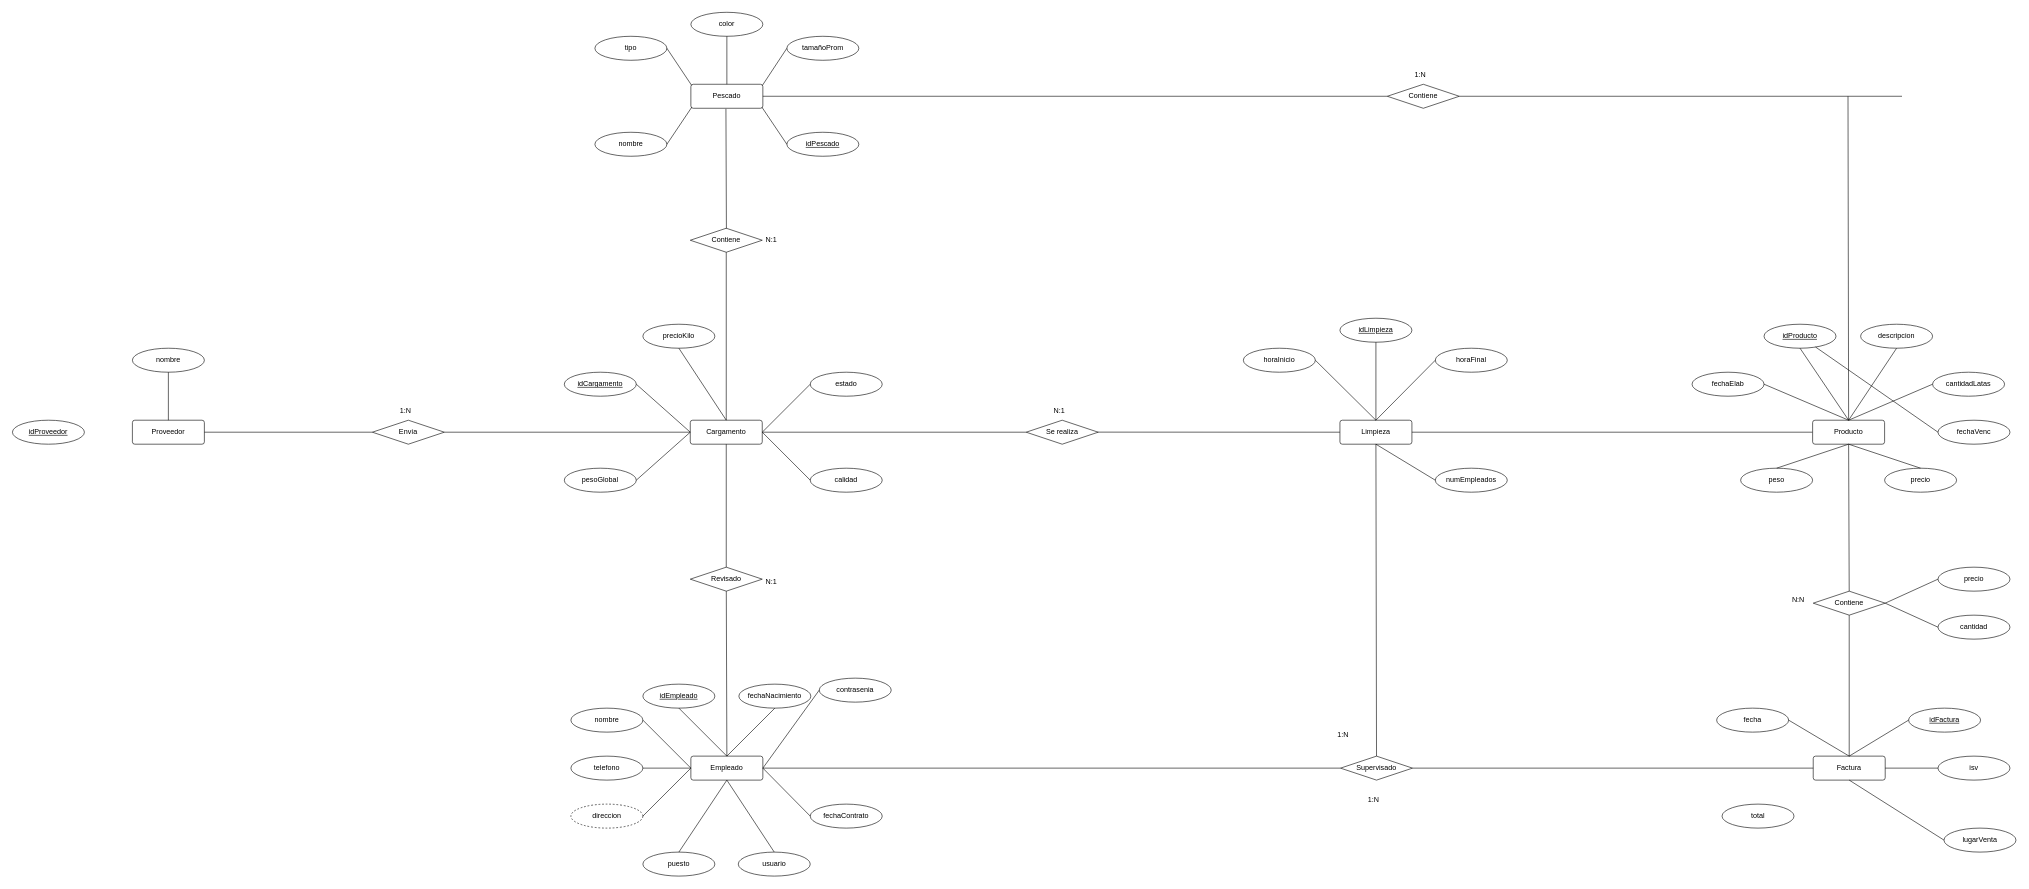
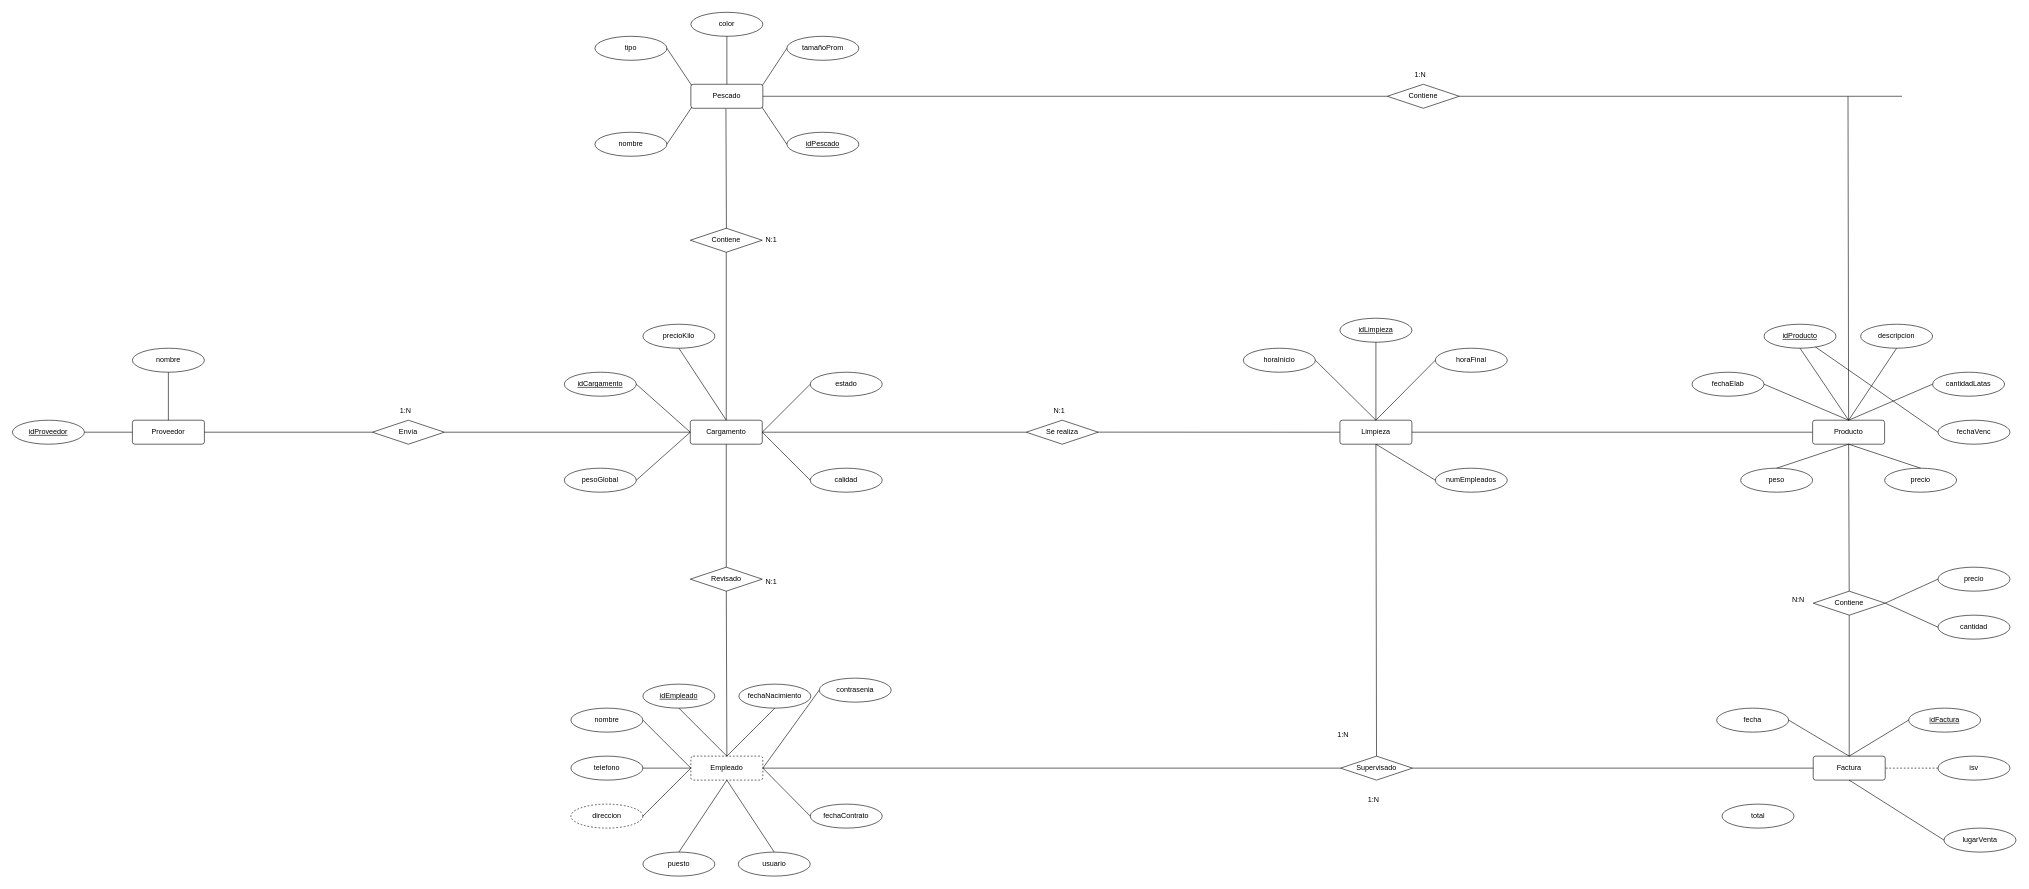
none -> (108, 432)
(727, 768) -> (727, 768)
(1912, 768) -> (1912, 768)
